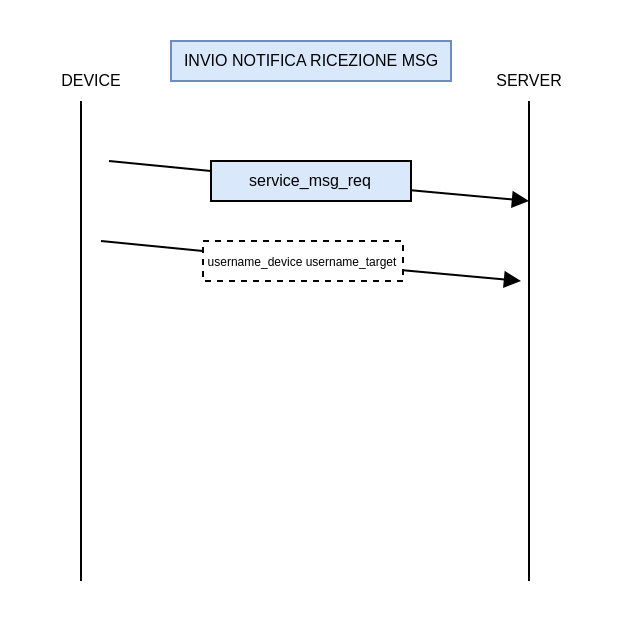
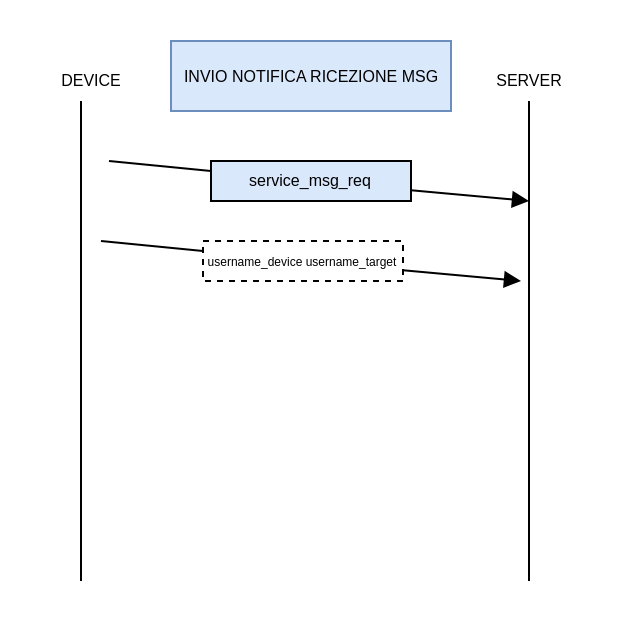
(311, 61) -> (311, 76)
